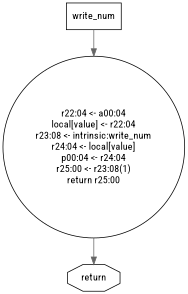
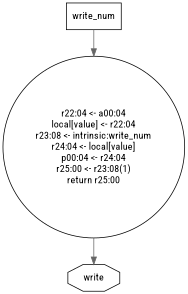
(94, 278) -> (94, 278)
